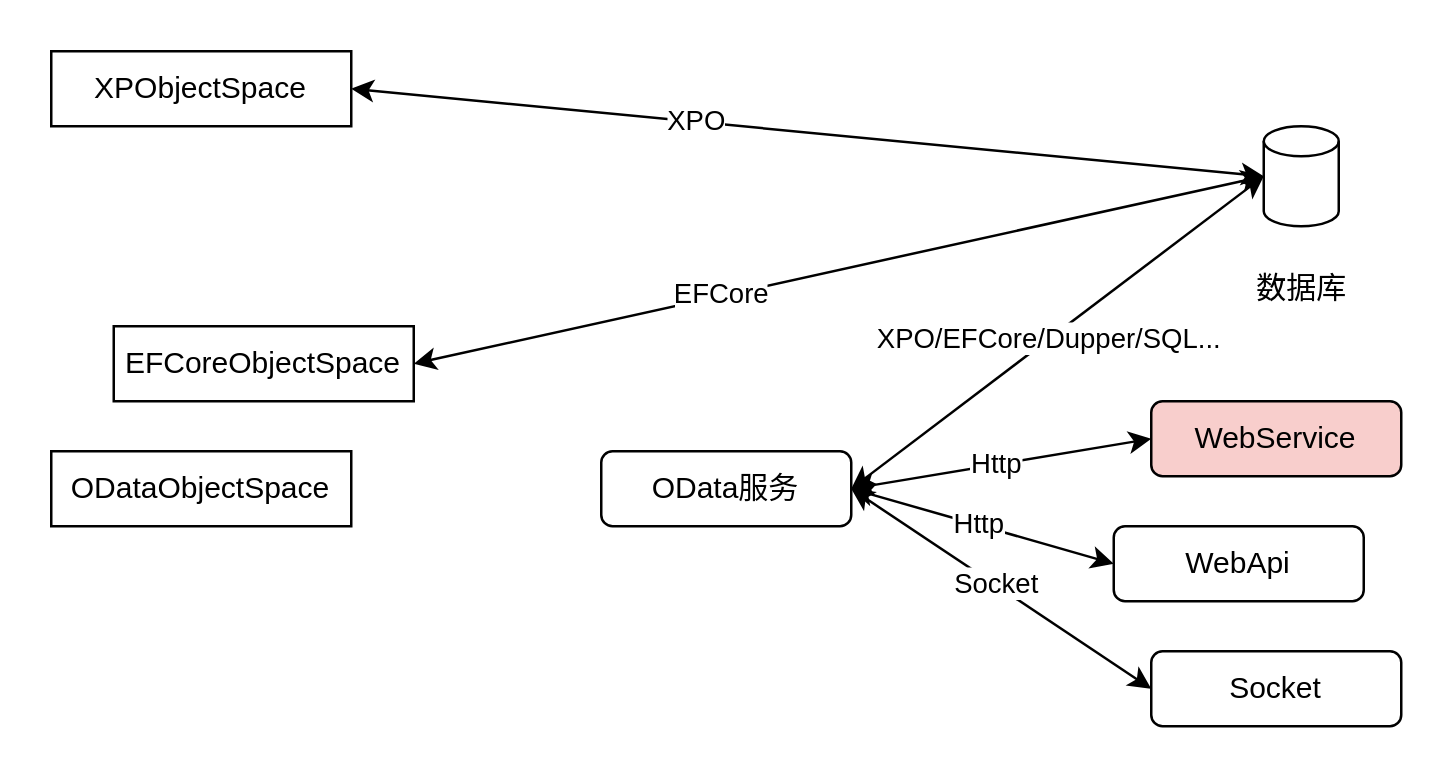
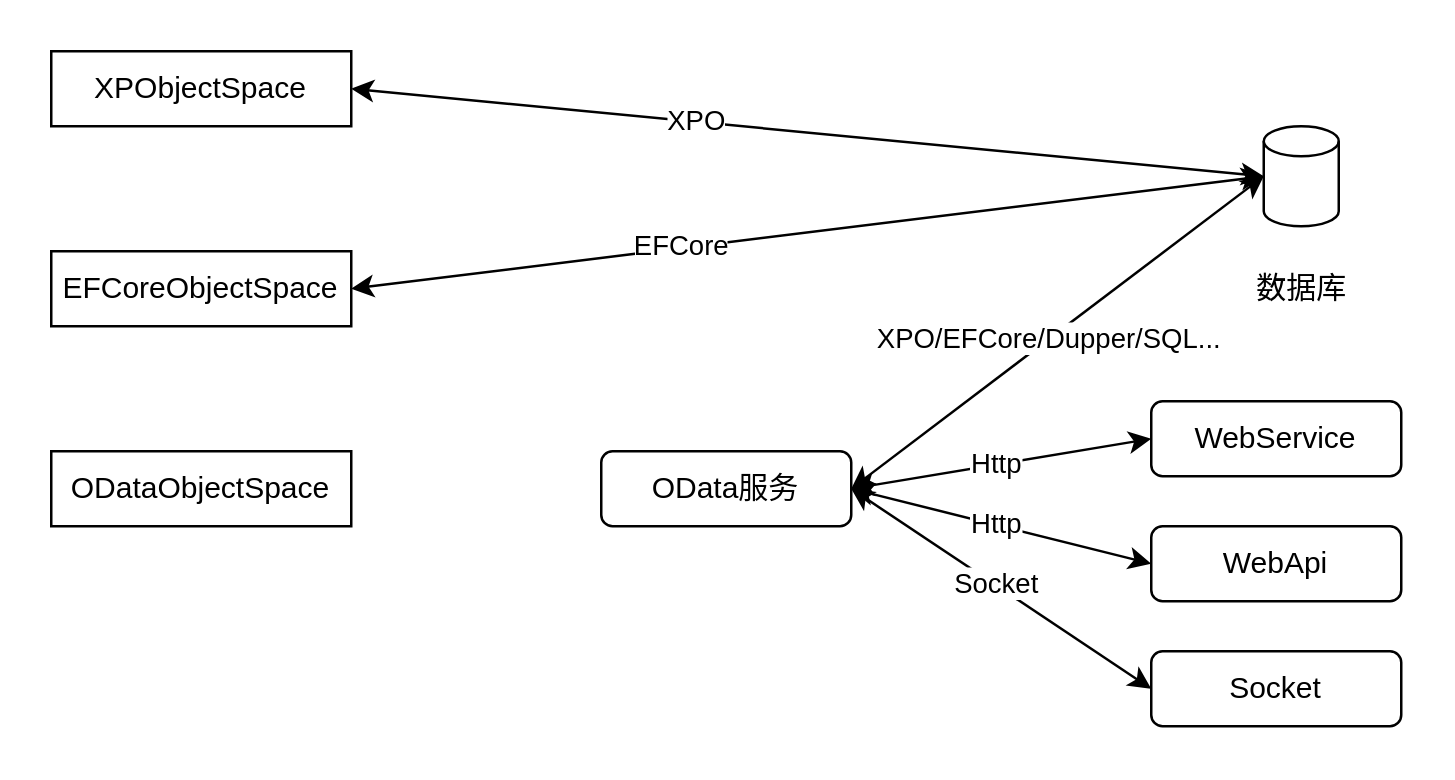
(264, 364) -> (201, 289)
(1276, 439) -> (1276, 439)
(1239, 564) -> (1276, 564)
